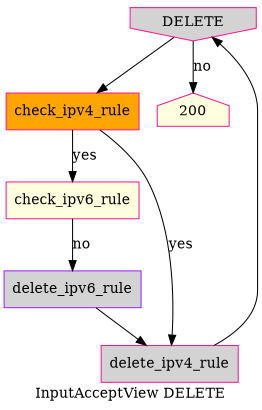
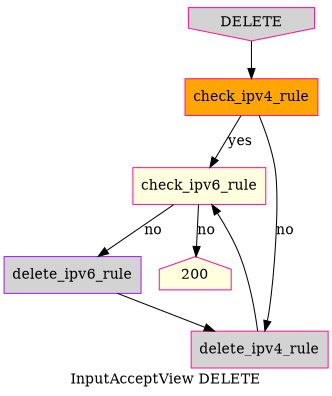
(193, 62) -> (198, 226)
(258, 198) -> (245, 270)
(181, 245) -> (285, 231)
